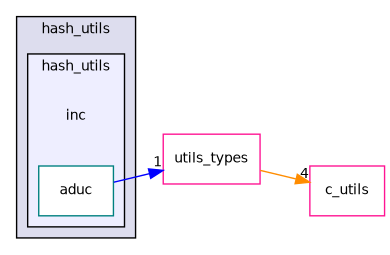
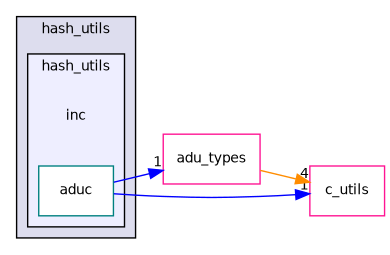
(212, 159) -> (212, 159)
none -> (205, 197)
